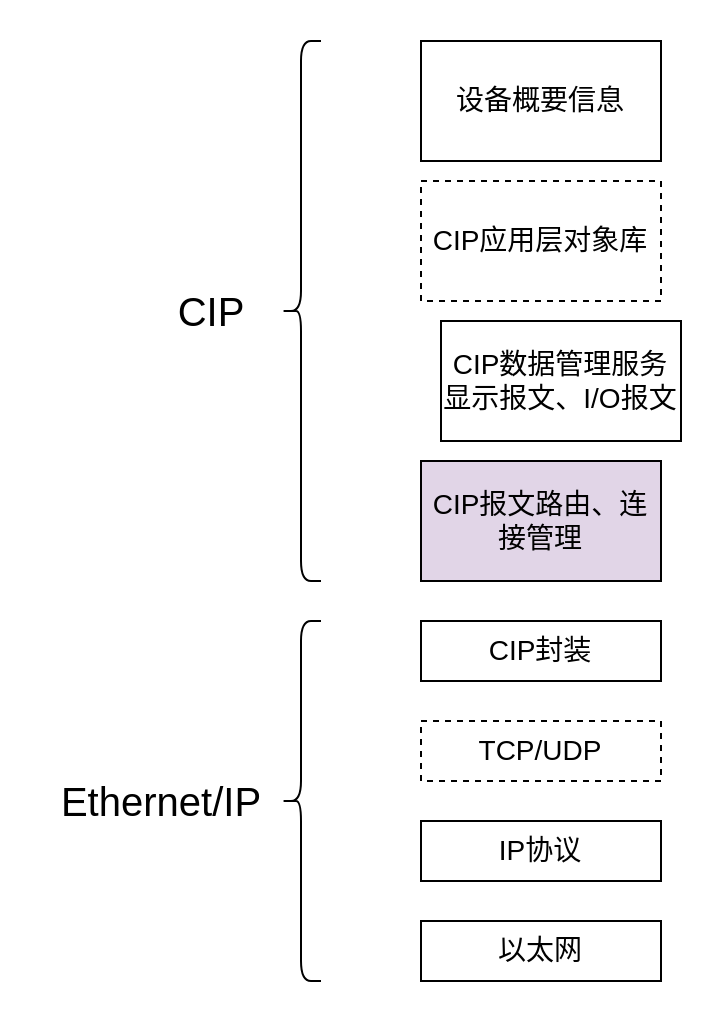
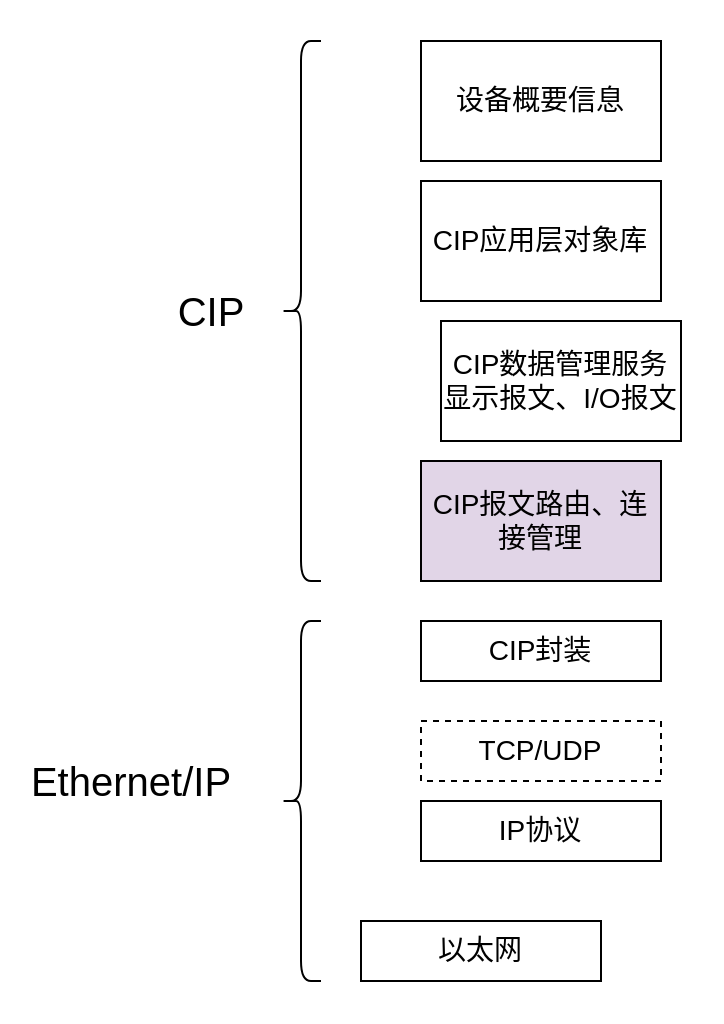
(541, 241) -> (541, 241)
(161, 801) -> (131, 781)
(541, 851) -> (541, 831)
(541, 951) -> (481, 951)
